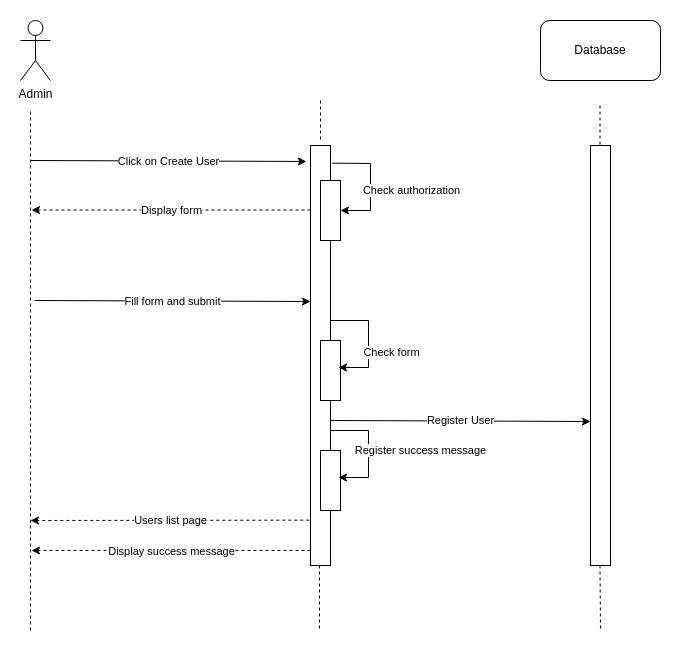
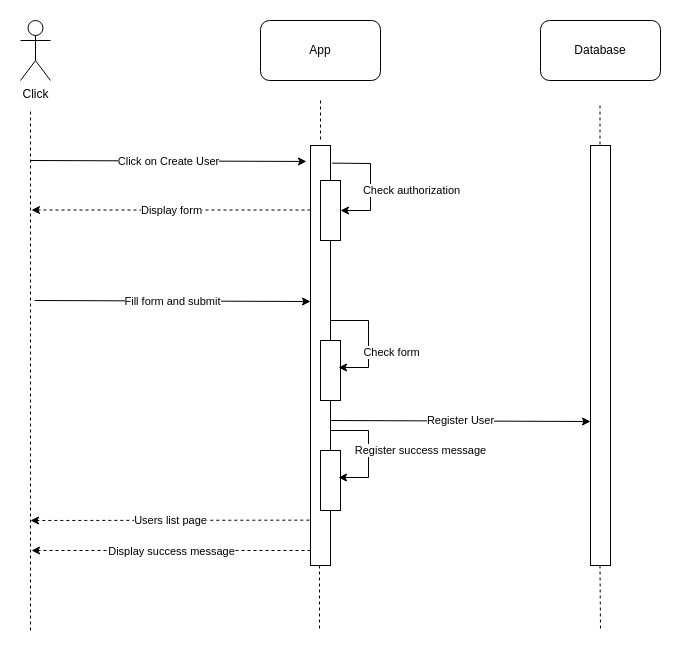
none -> (321, 51)
(36, 95) -> (36, 95)
